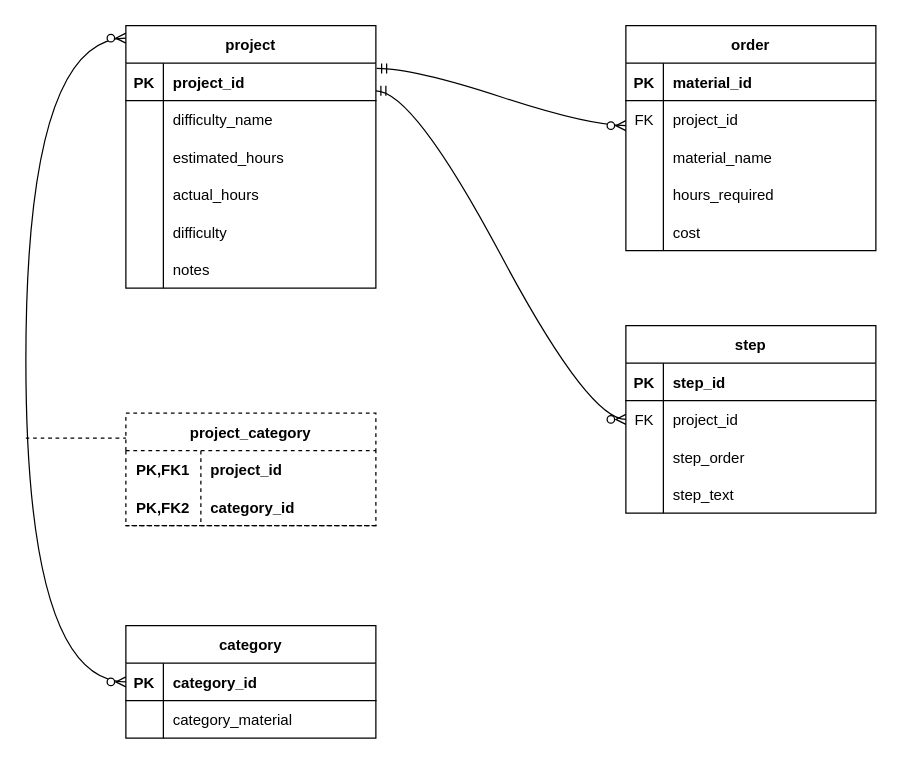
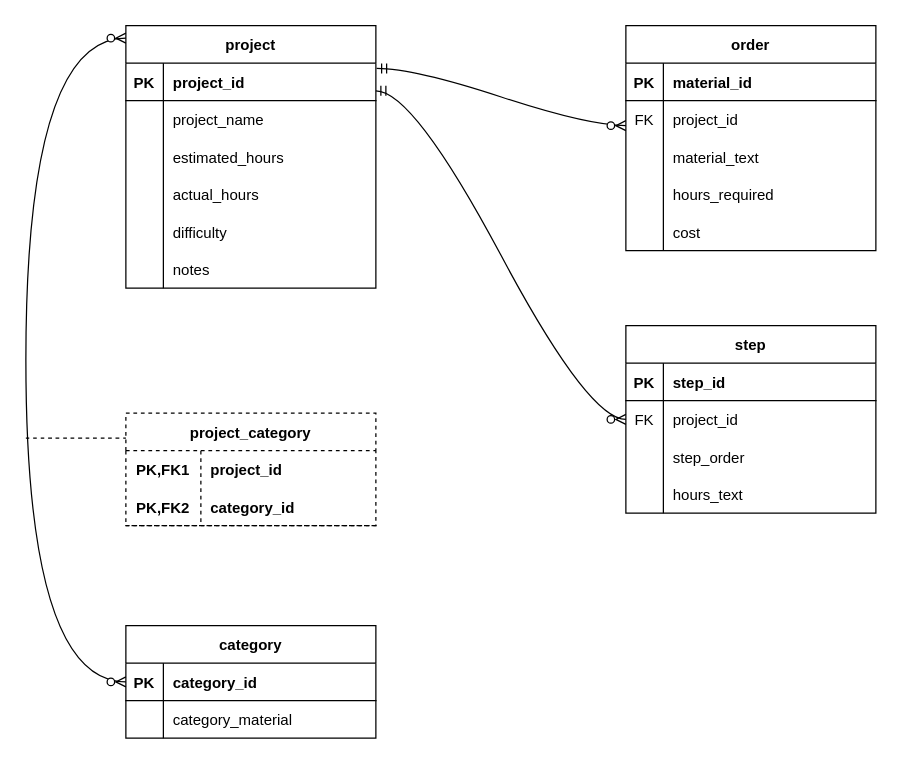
(230, 120) -> (223, 120)
(723, 158) -> (723, 158)
(710, 495) -> (715, 495)
